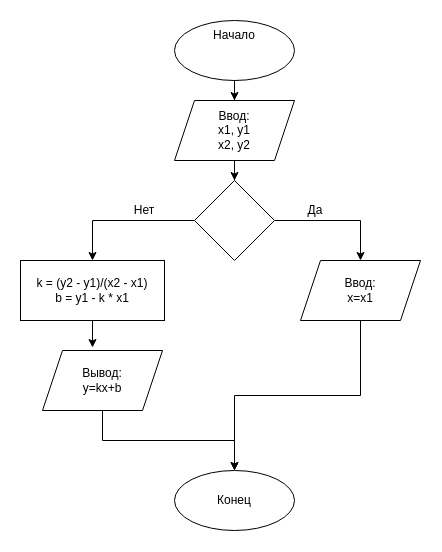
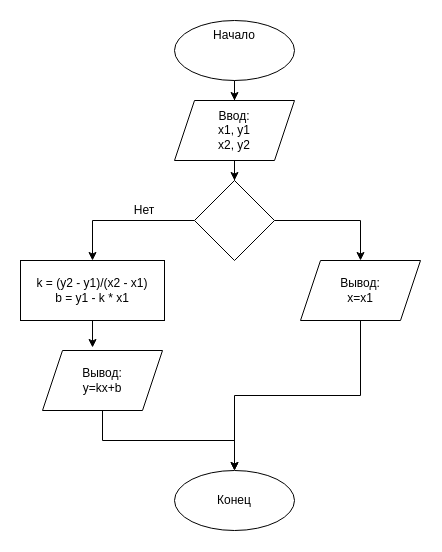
(316, 211) -> none
(361, 291) -> (361, 291)
